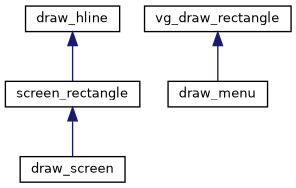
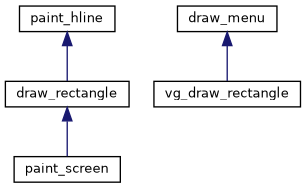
(73, 19) -> (67, 19)
(218, 63) -> (227, 63)
(73, 94) -> (67, 94)
(73, 169) -> (67, 169)
